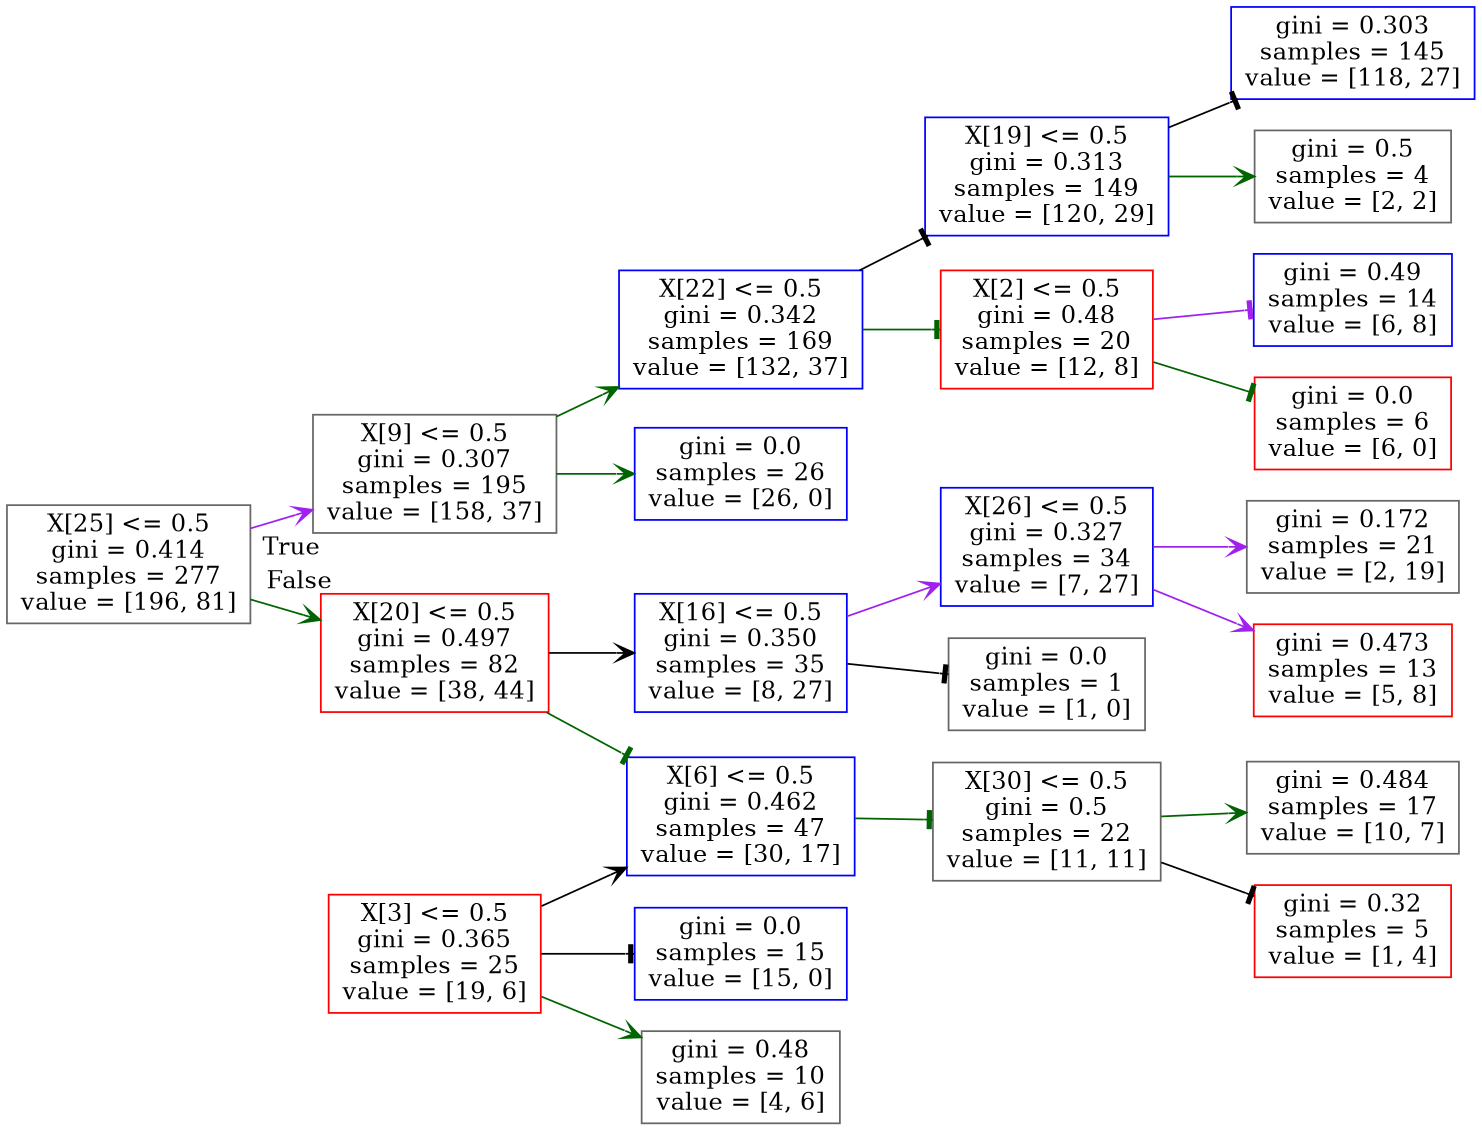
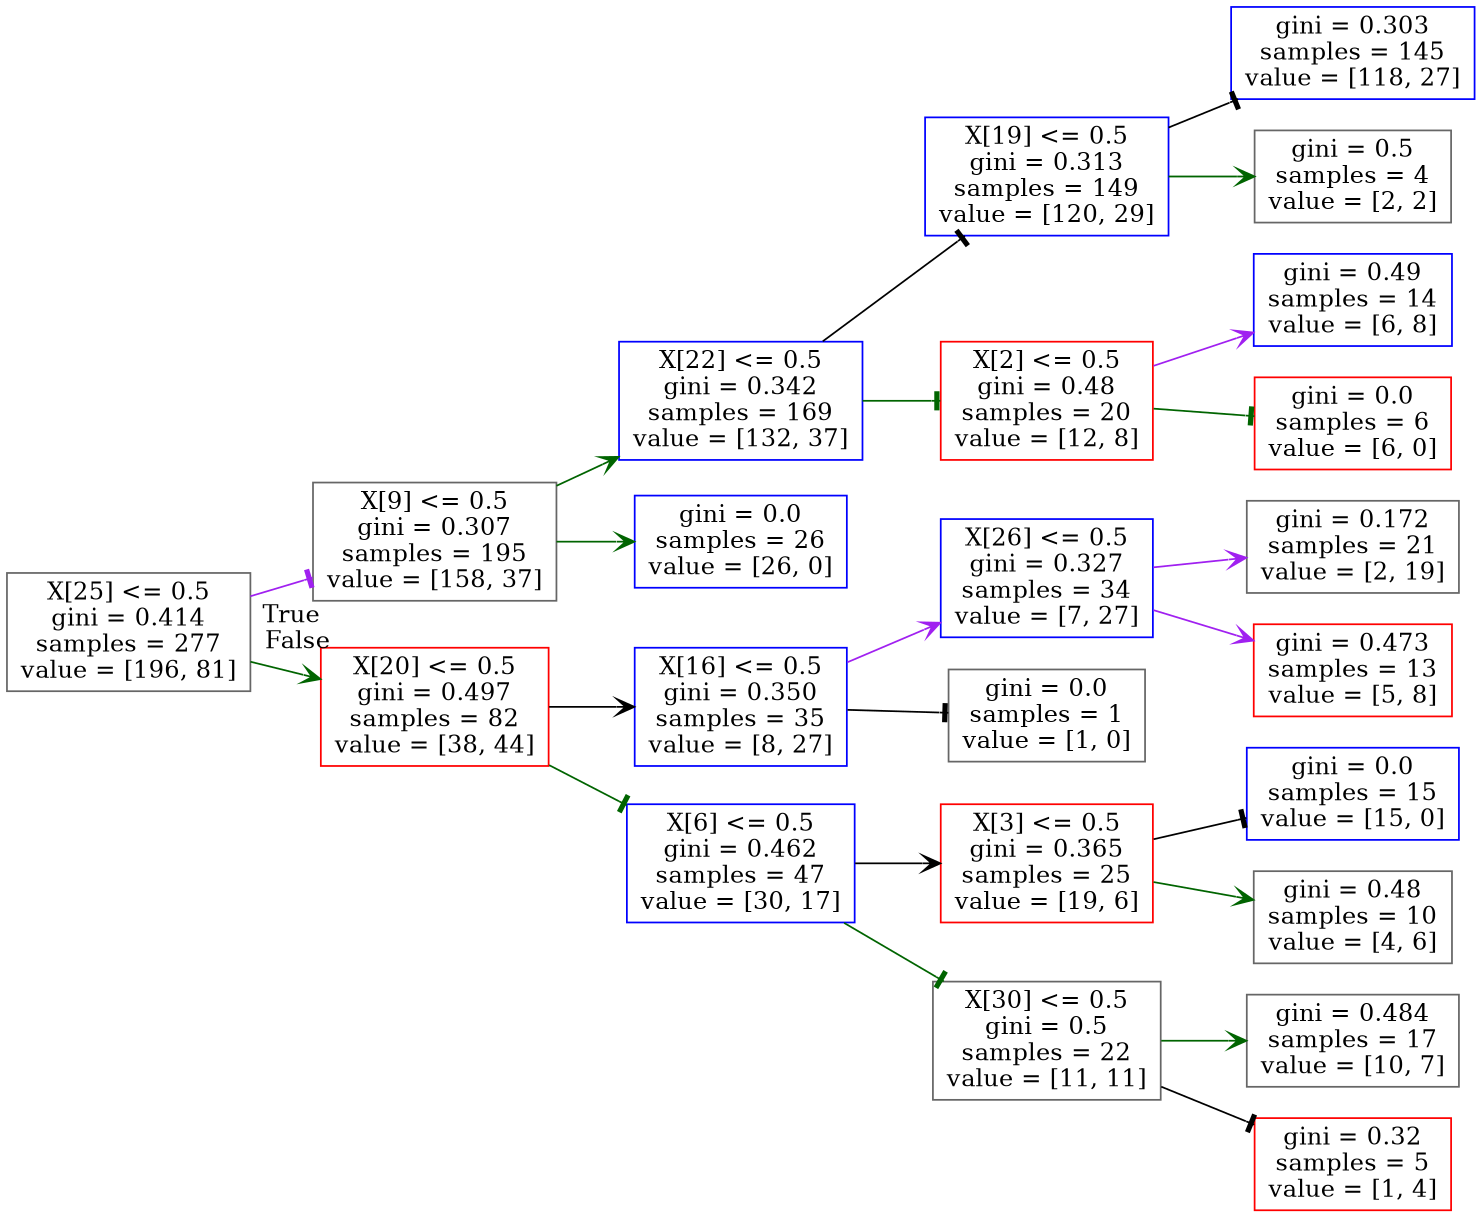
(1199, 315) -> (1195, 352)
(273, 522) -> (277, 588)
(576, 890) -> (889, 863)
